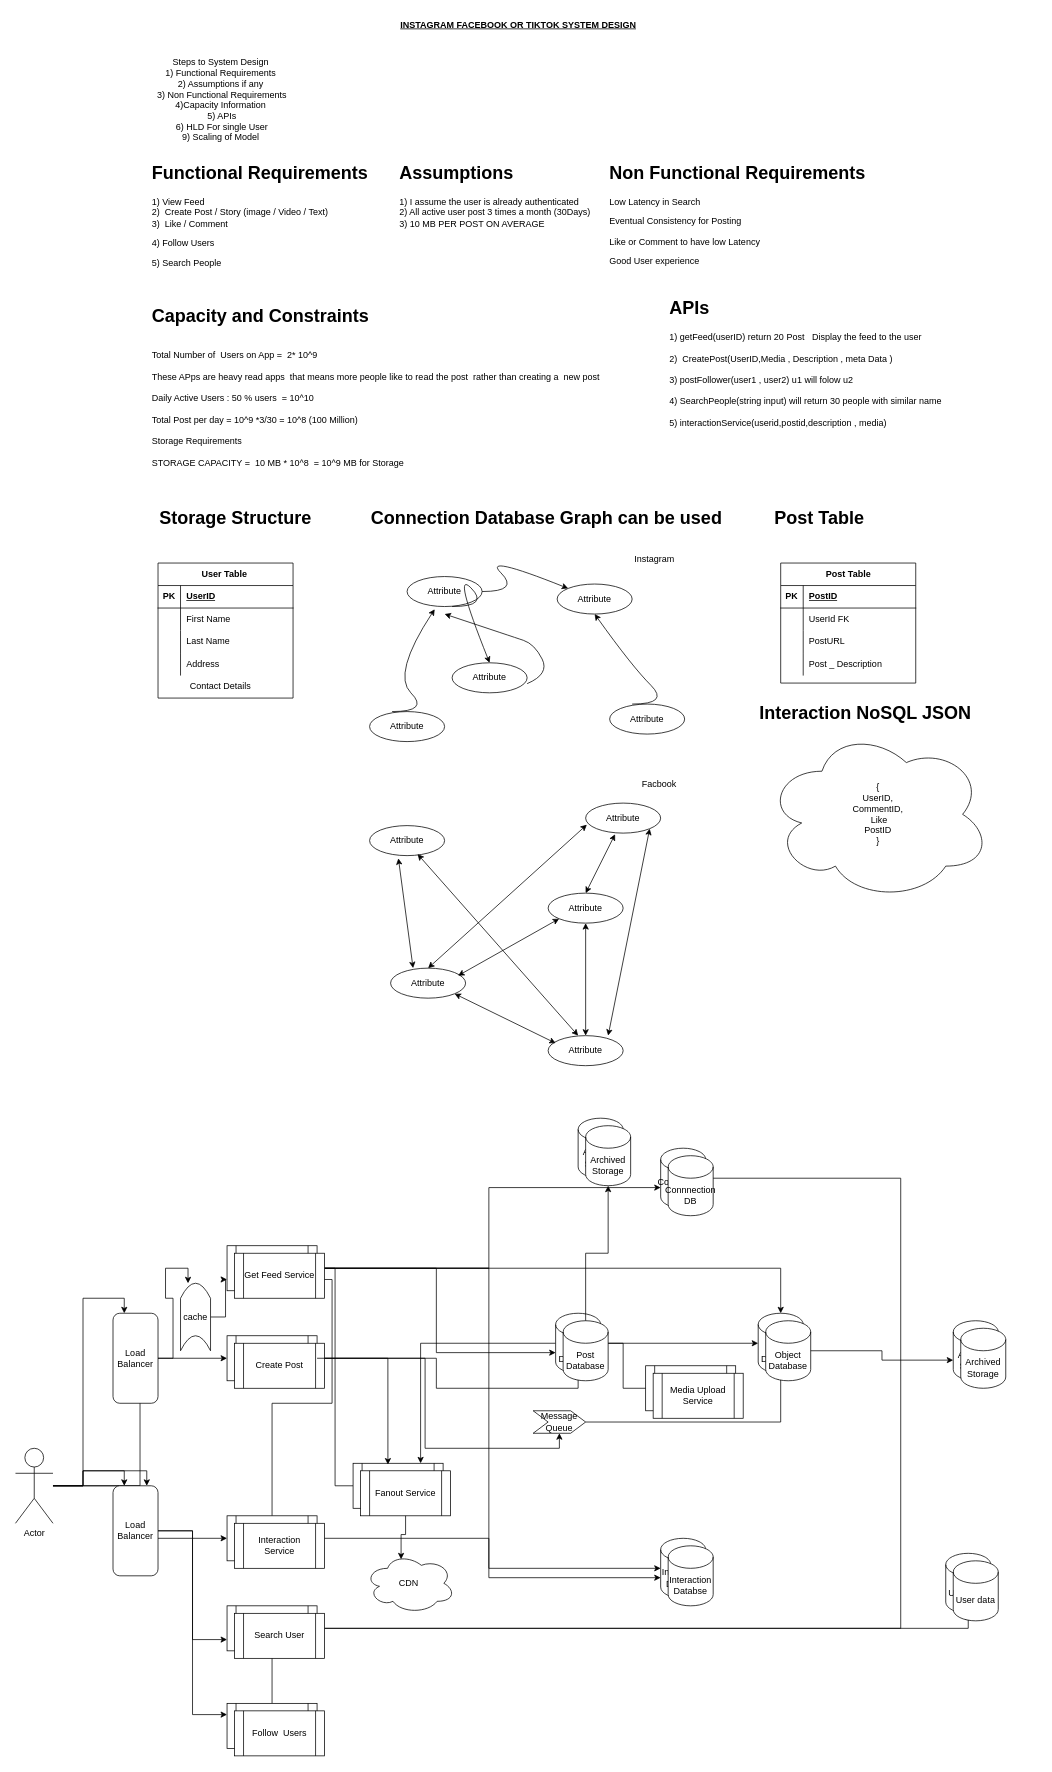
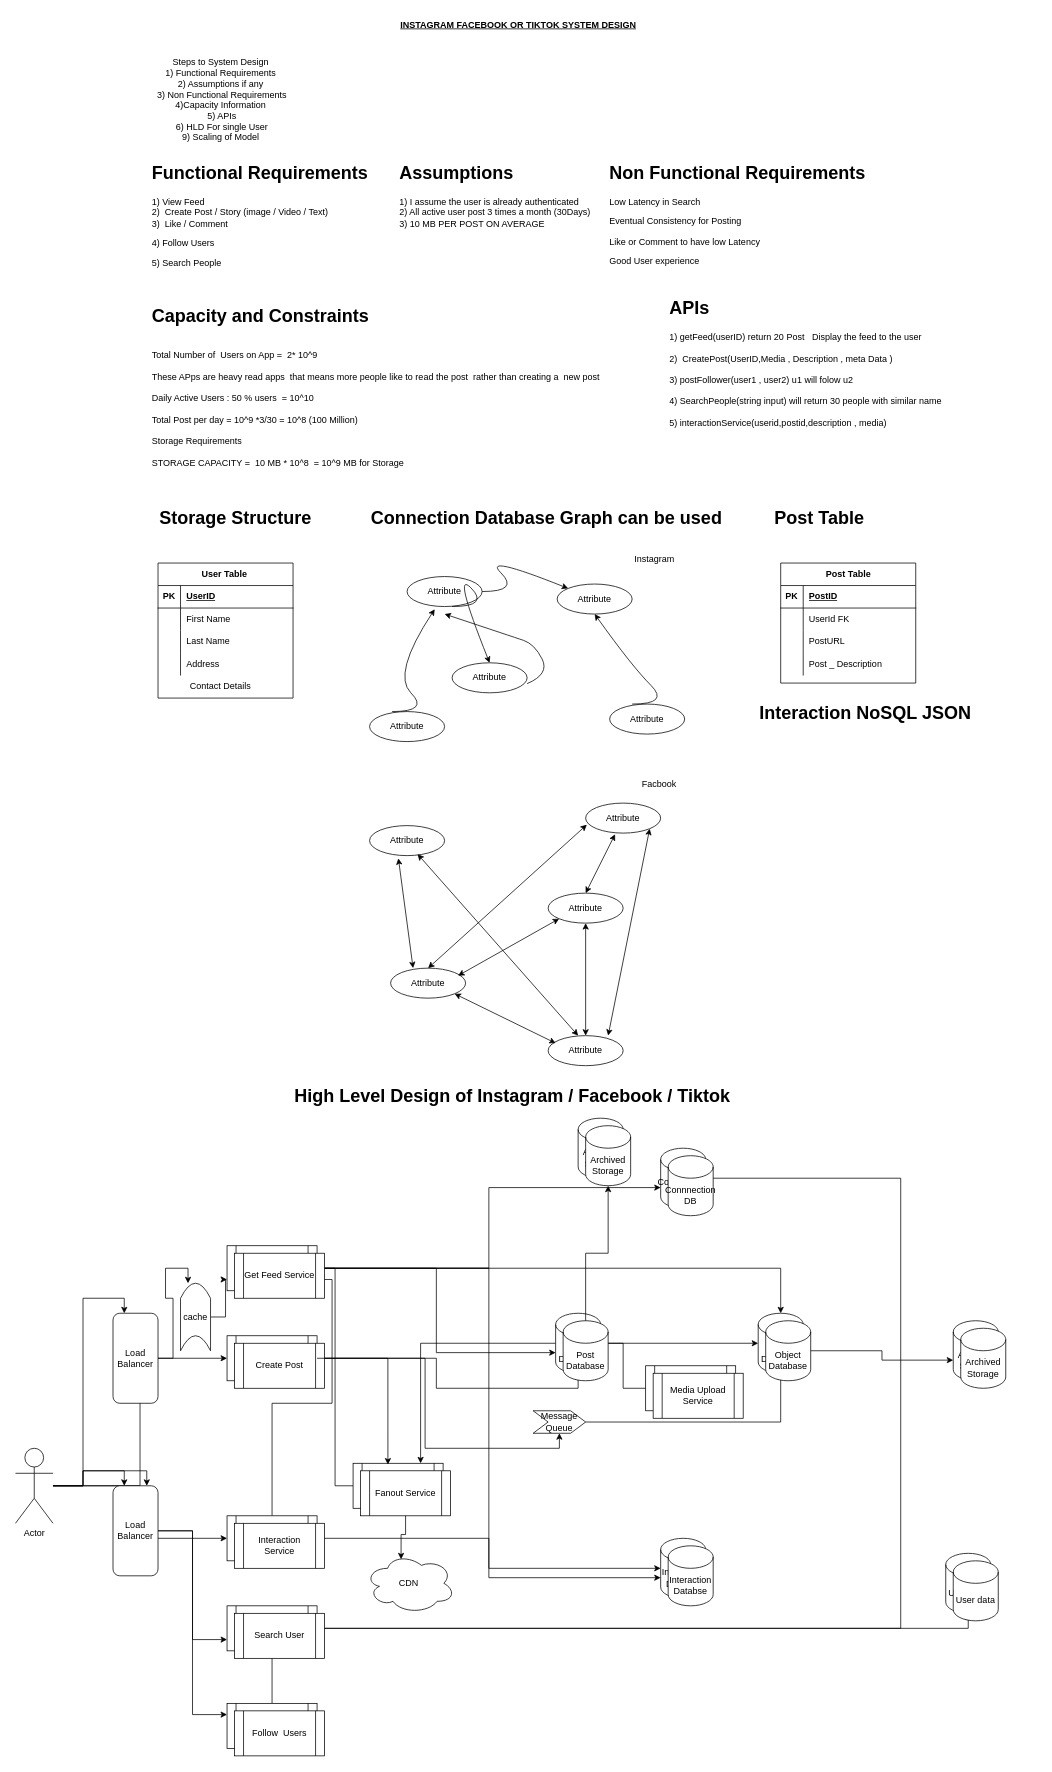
(878, 814) -> none
none -> (525, 1099)
